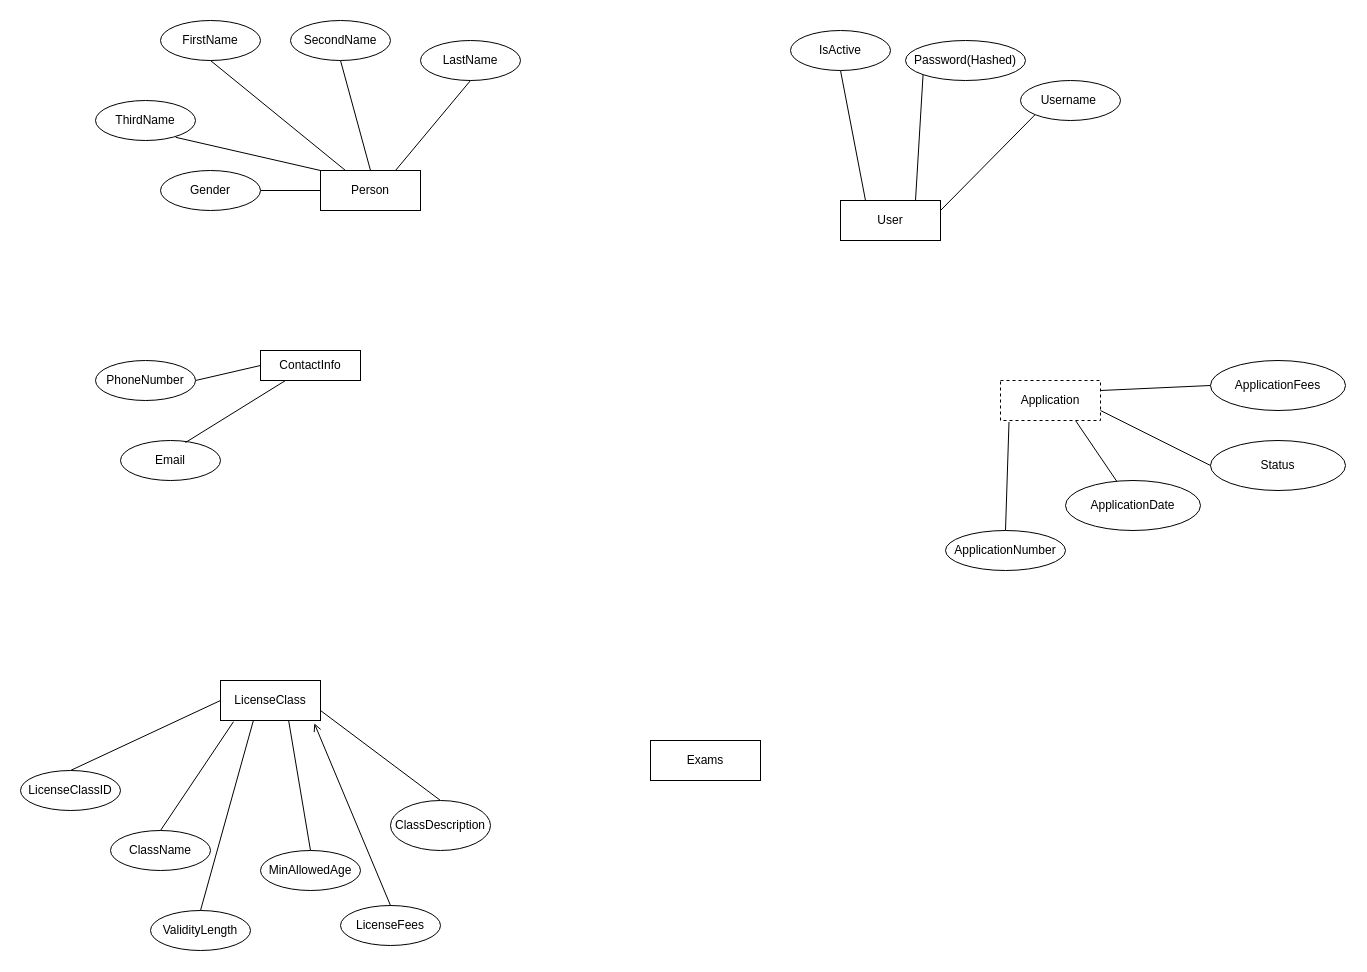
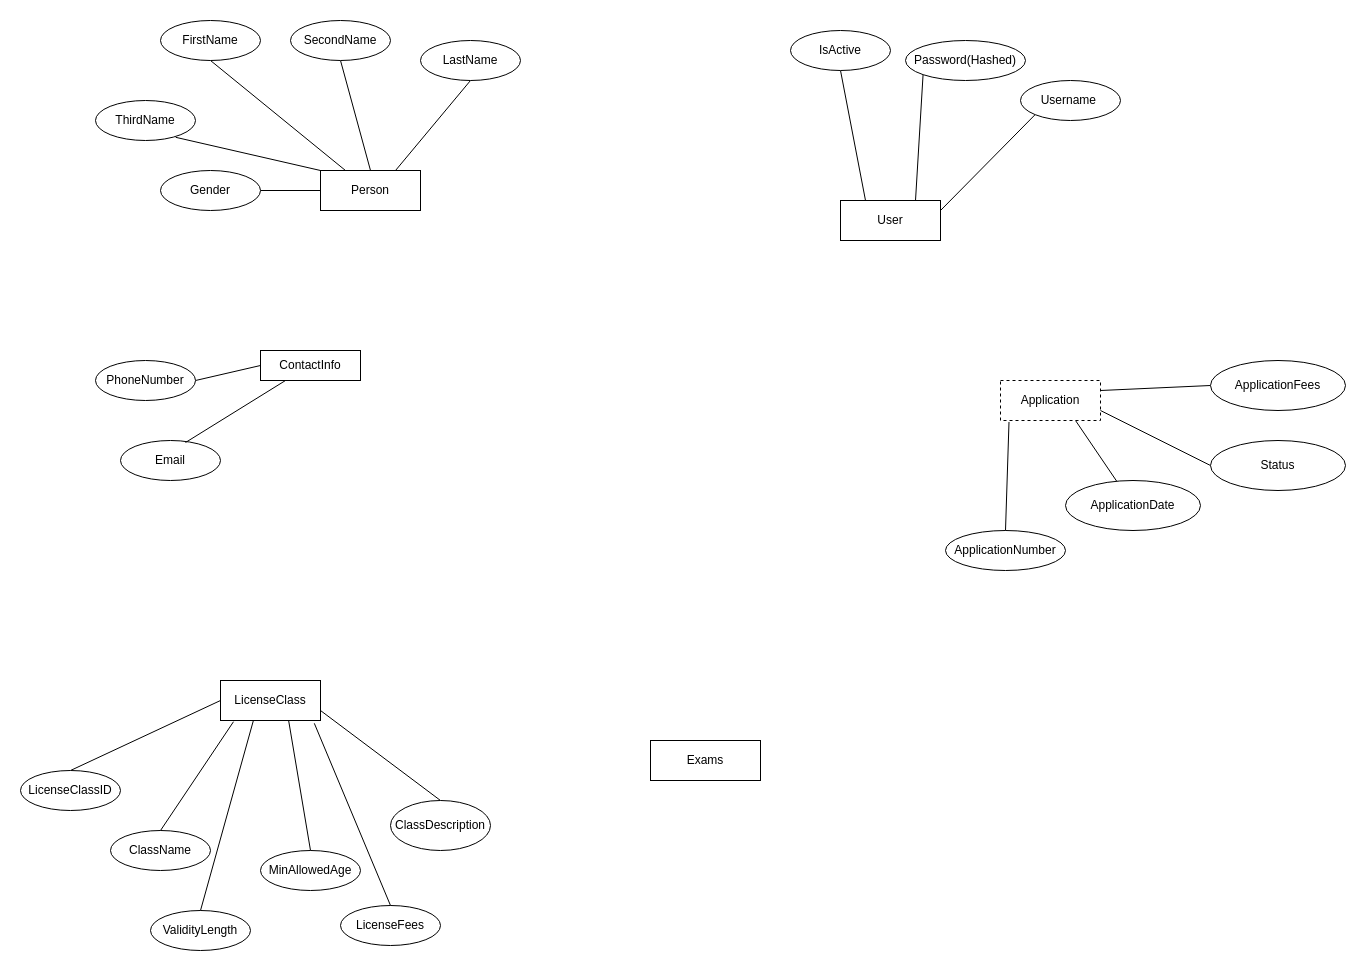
(316, 728) -> (316, 727)
